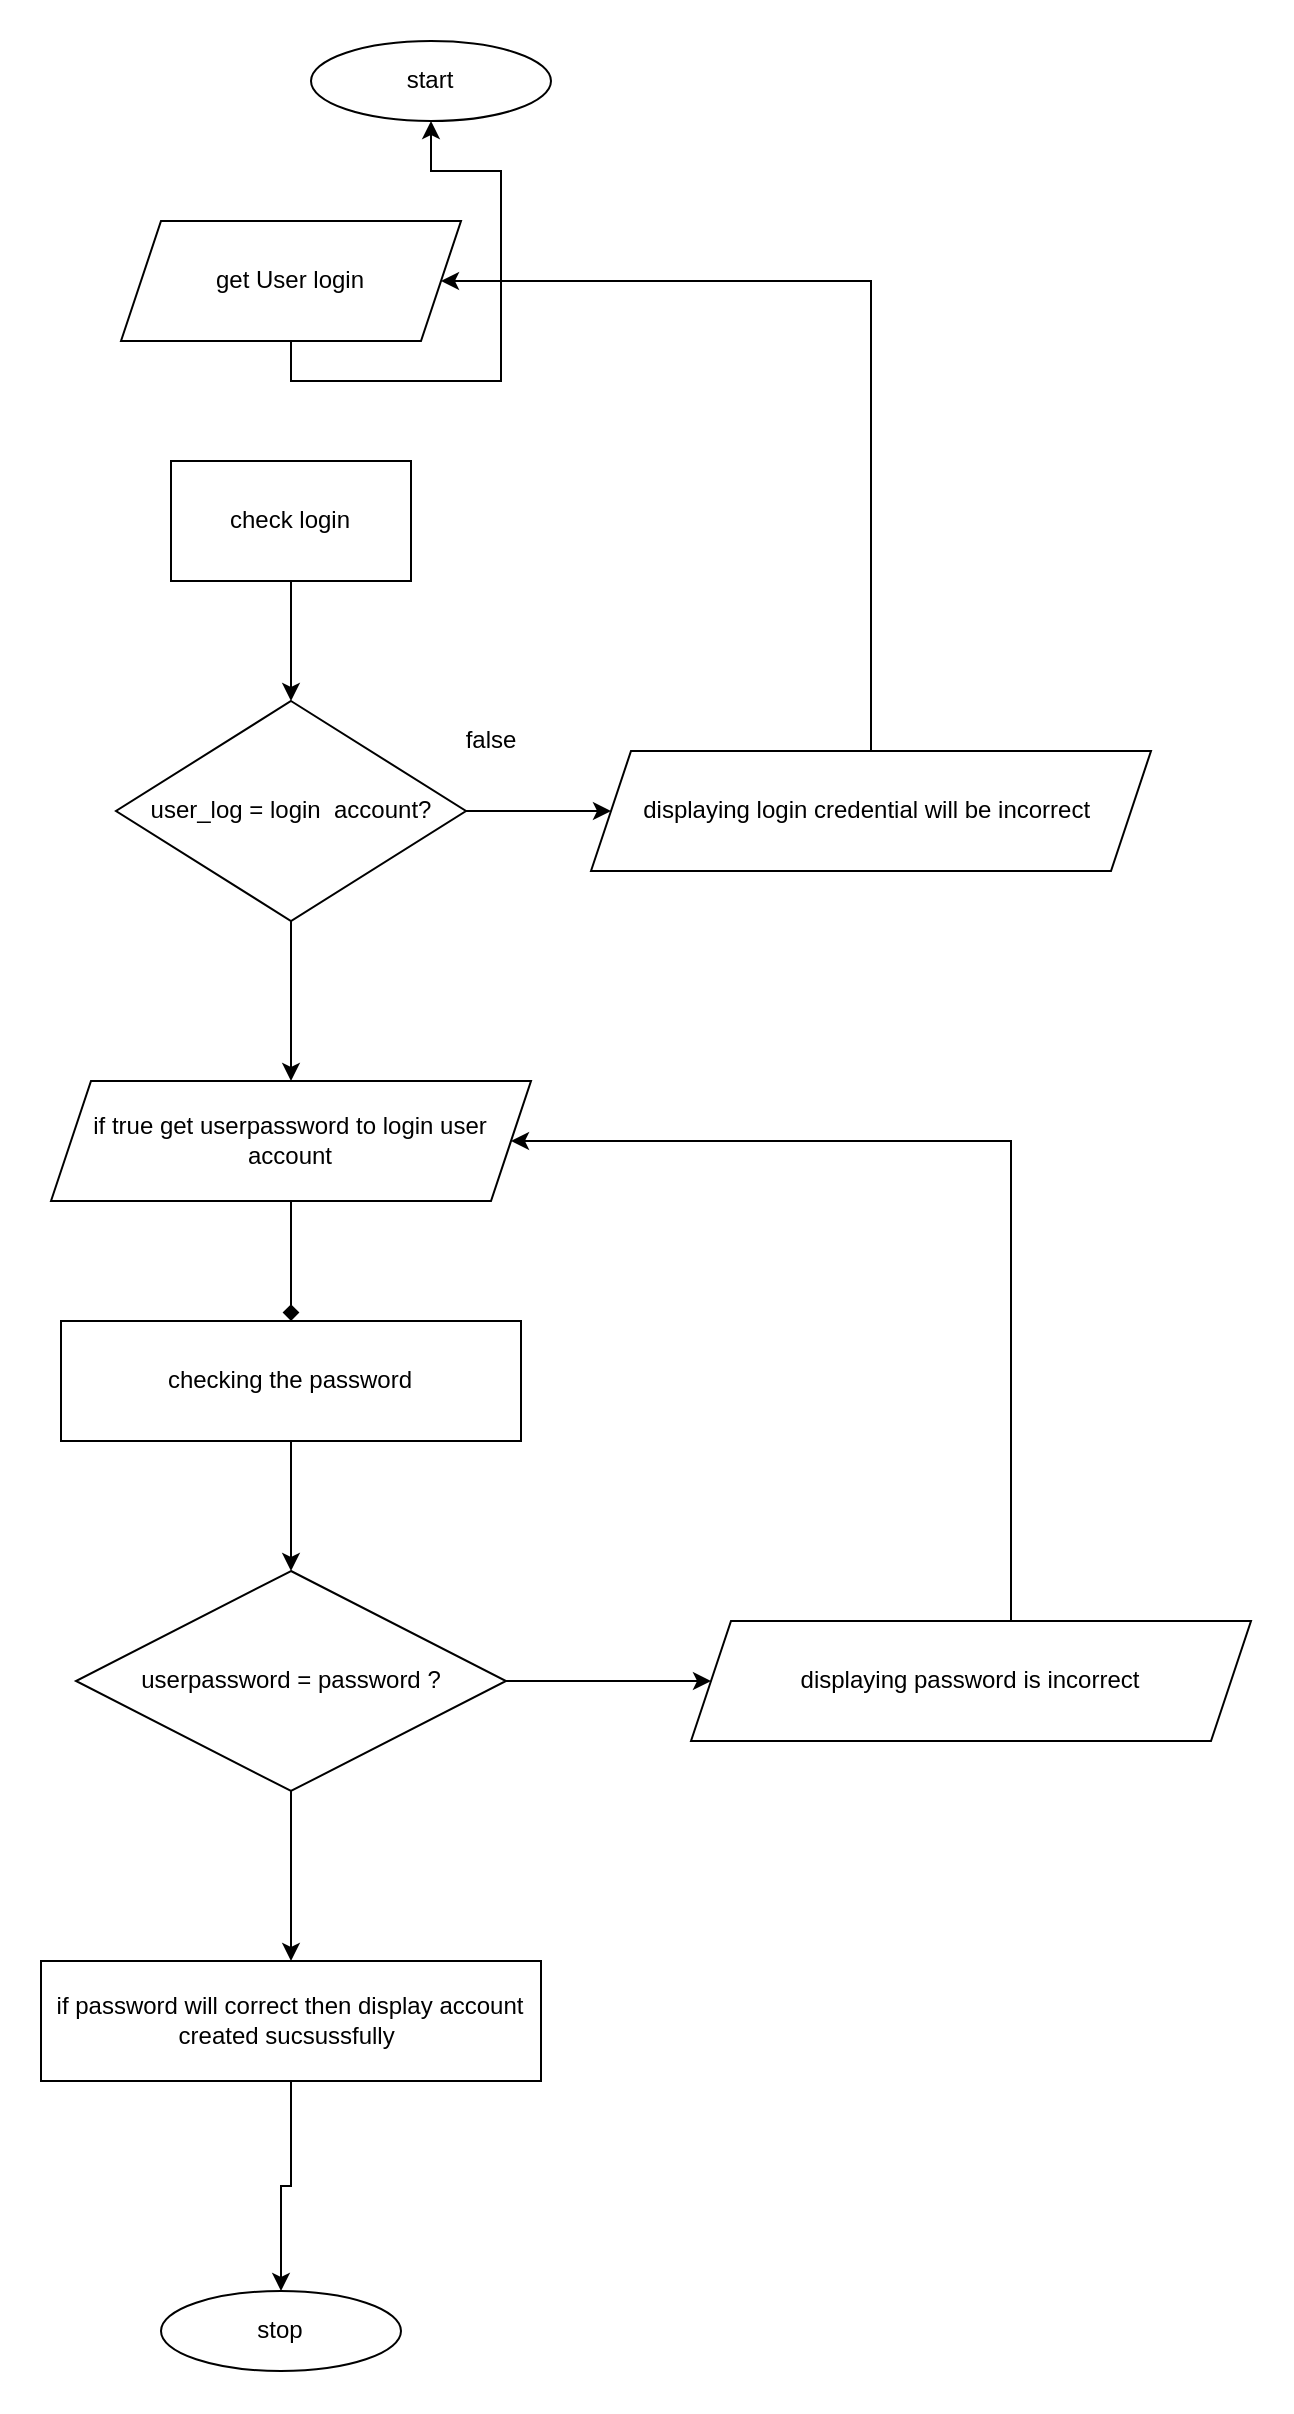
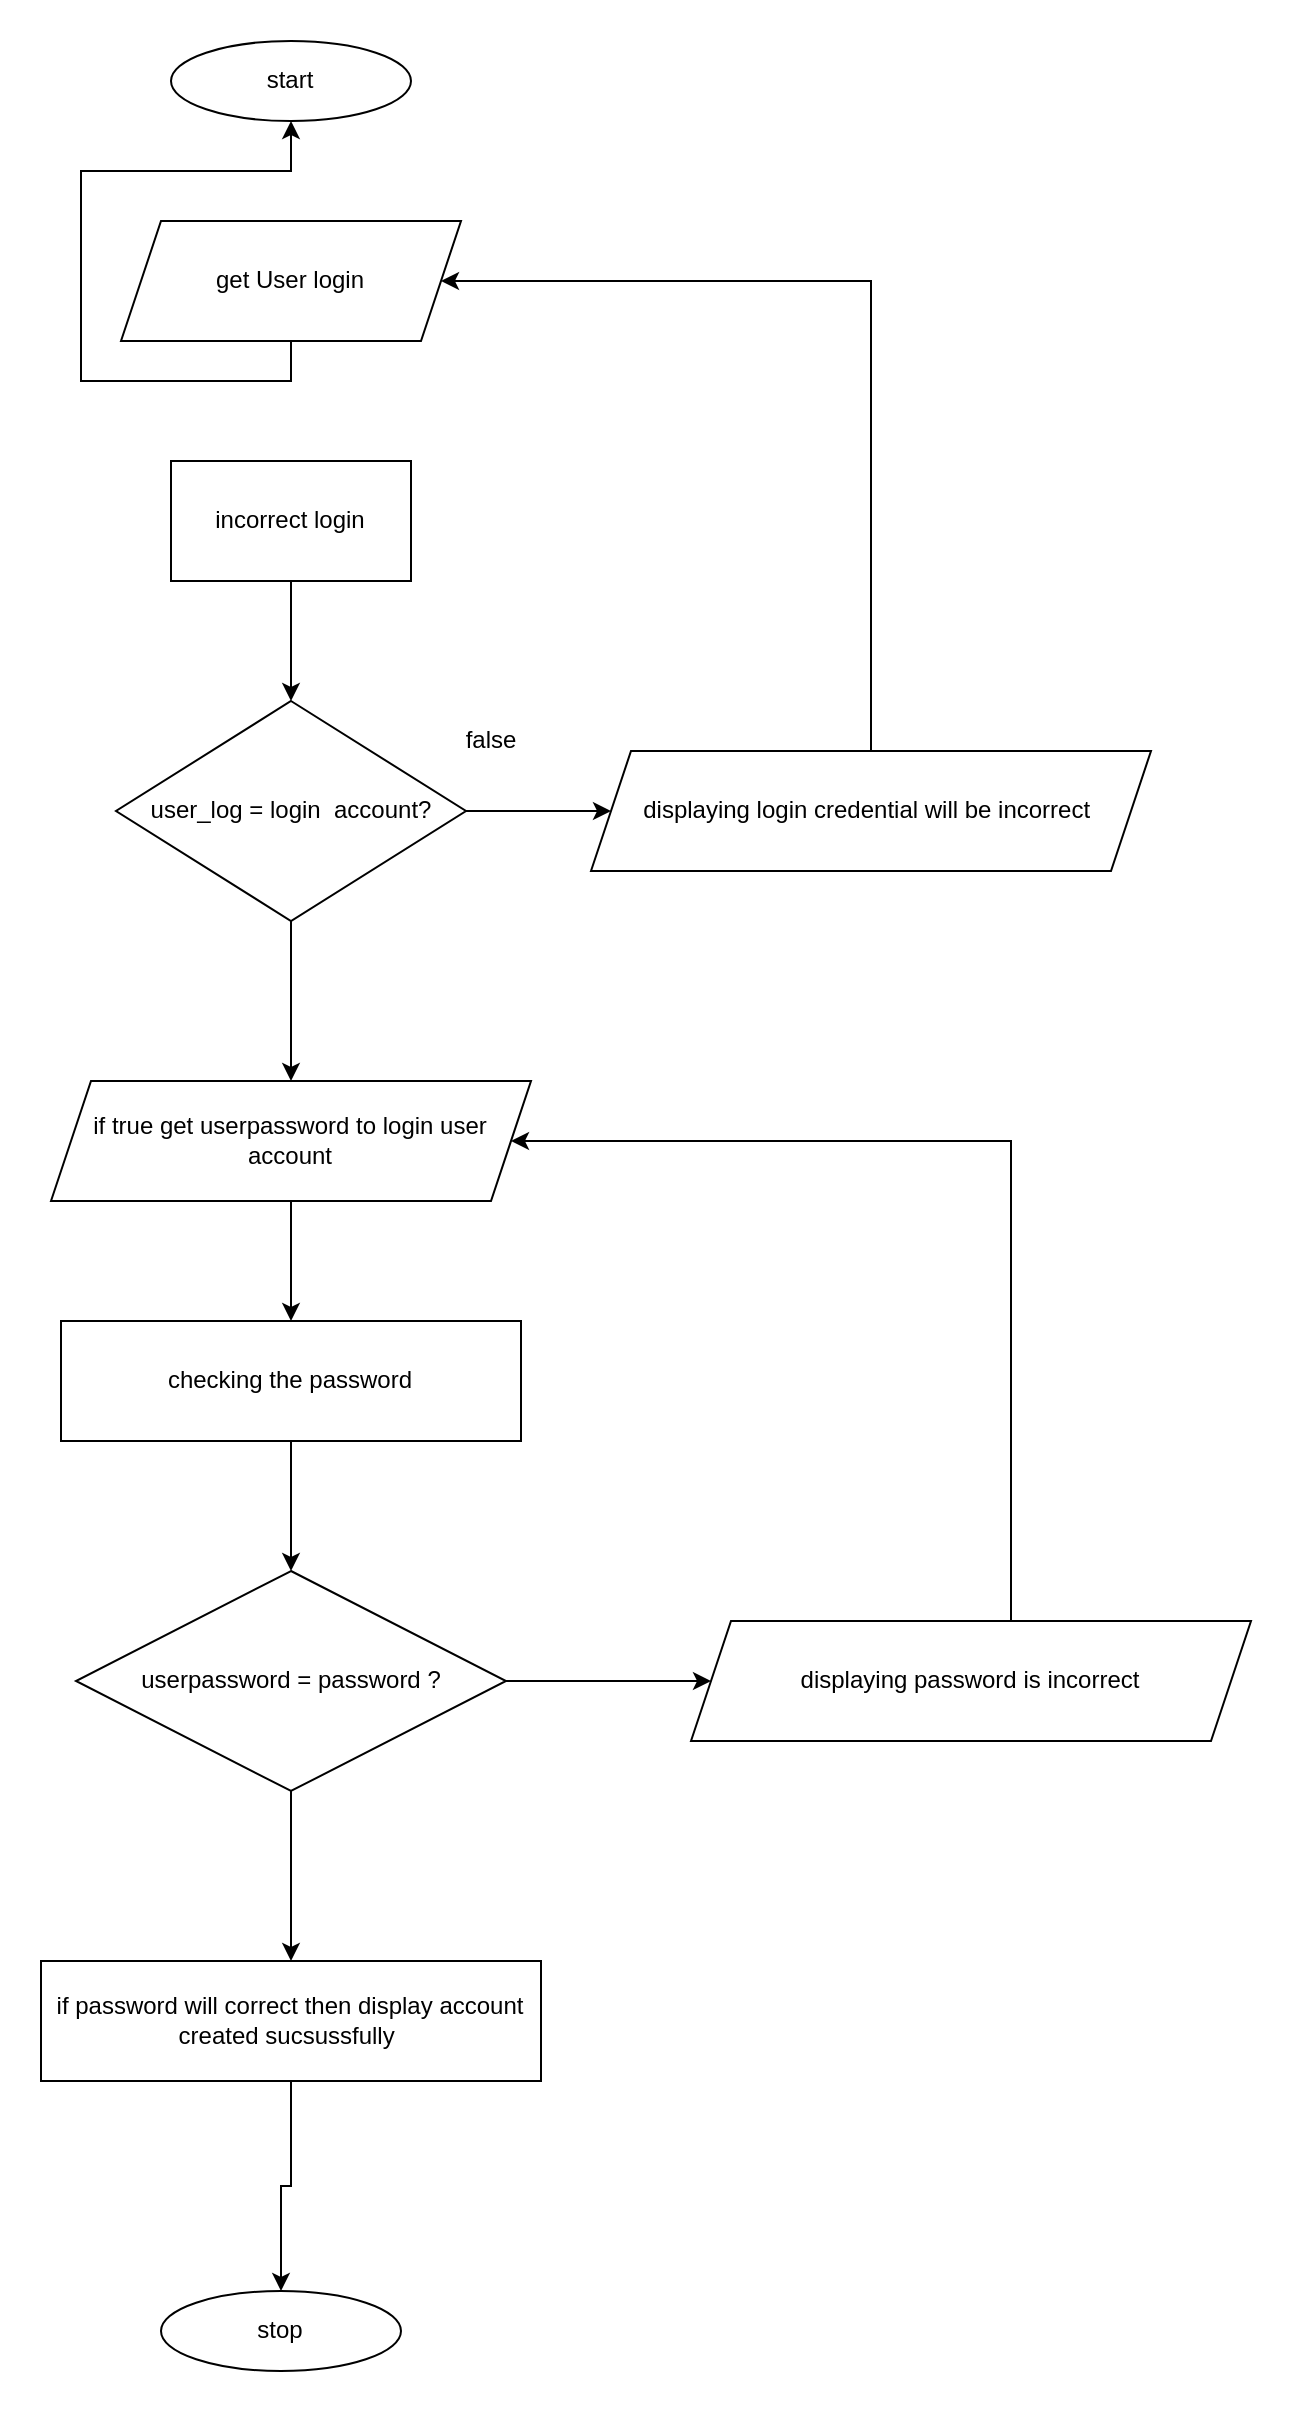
(431, 81) -> (291, 81)
(291, 521) -> (291, 521)
(291, 1305) -> (291, 1306)
